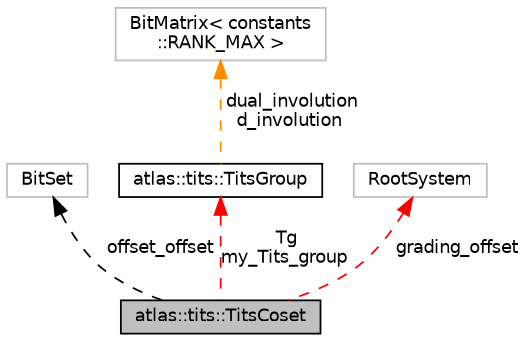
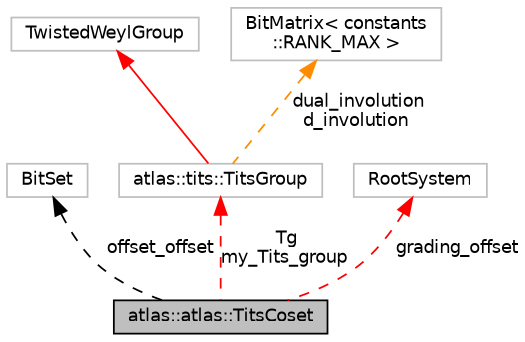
none -> (105, 34)
(221, 180) -> (221, 180)
(221, 317) -> (221, 317)
